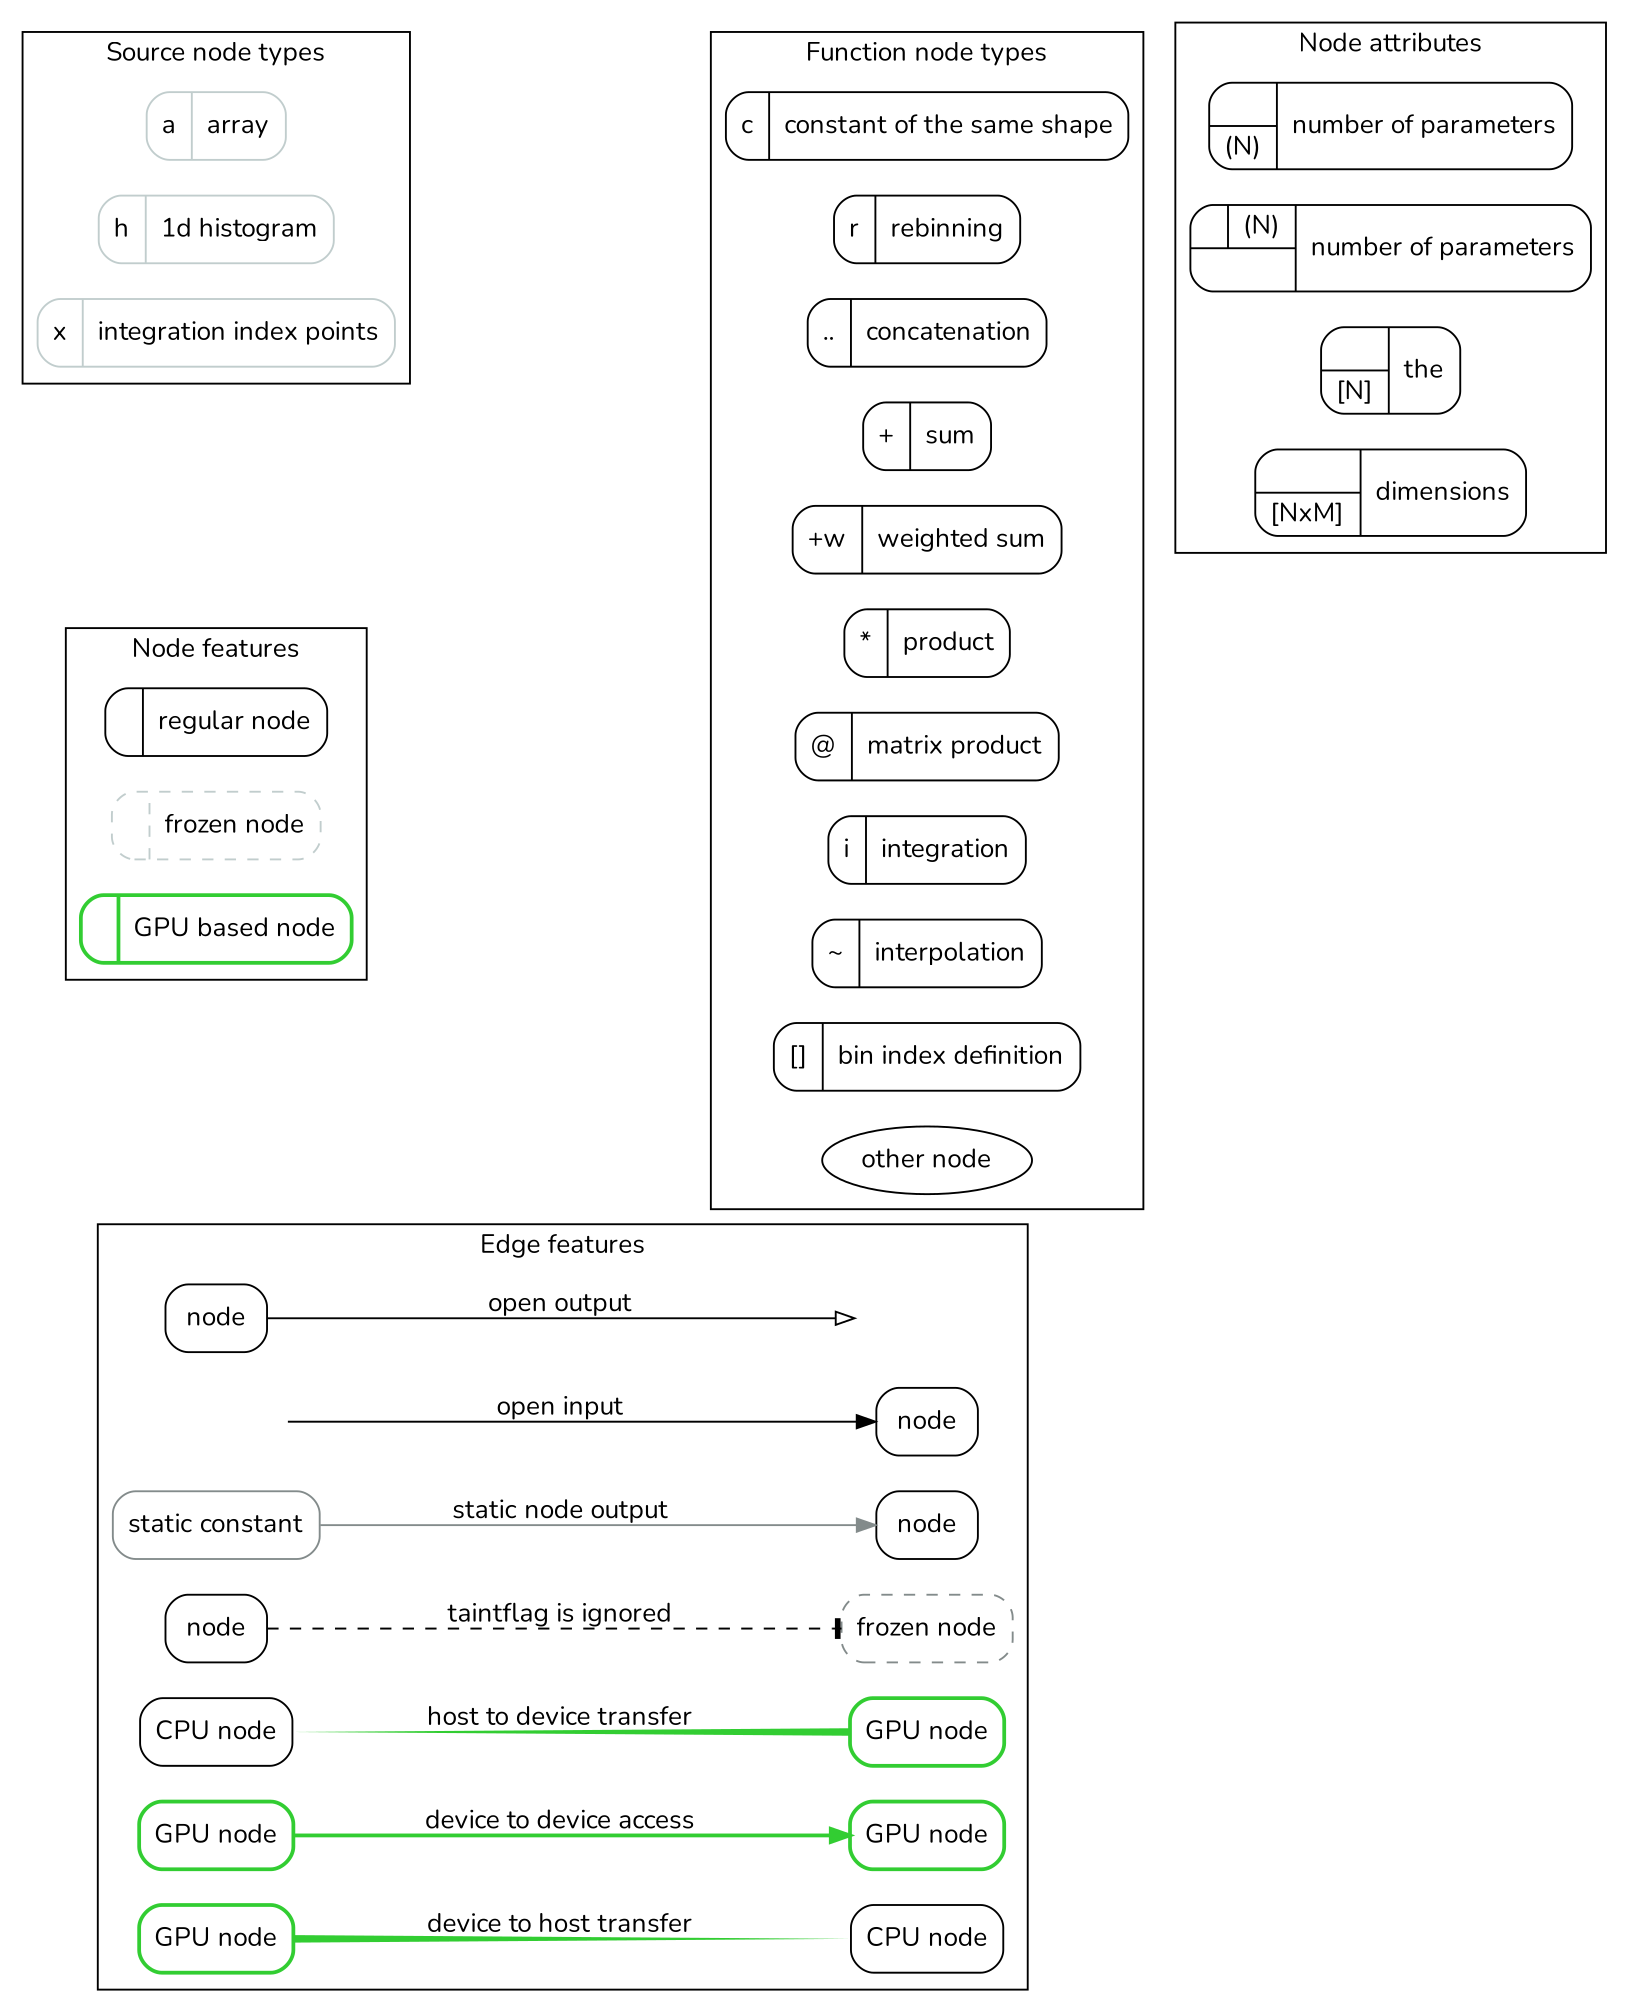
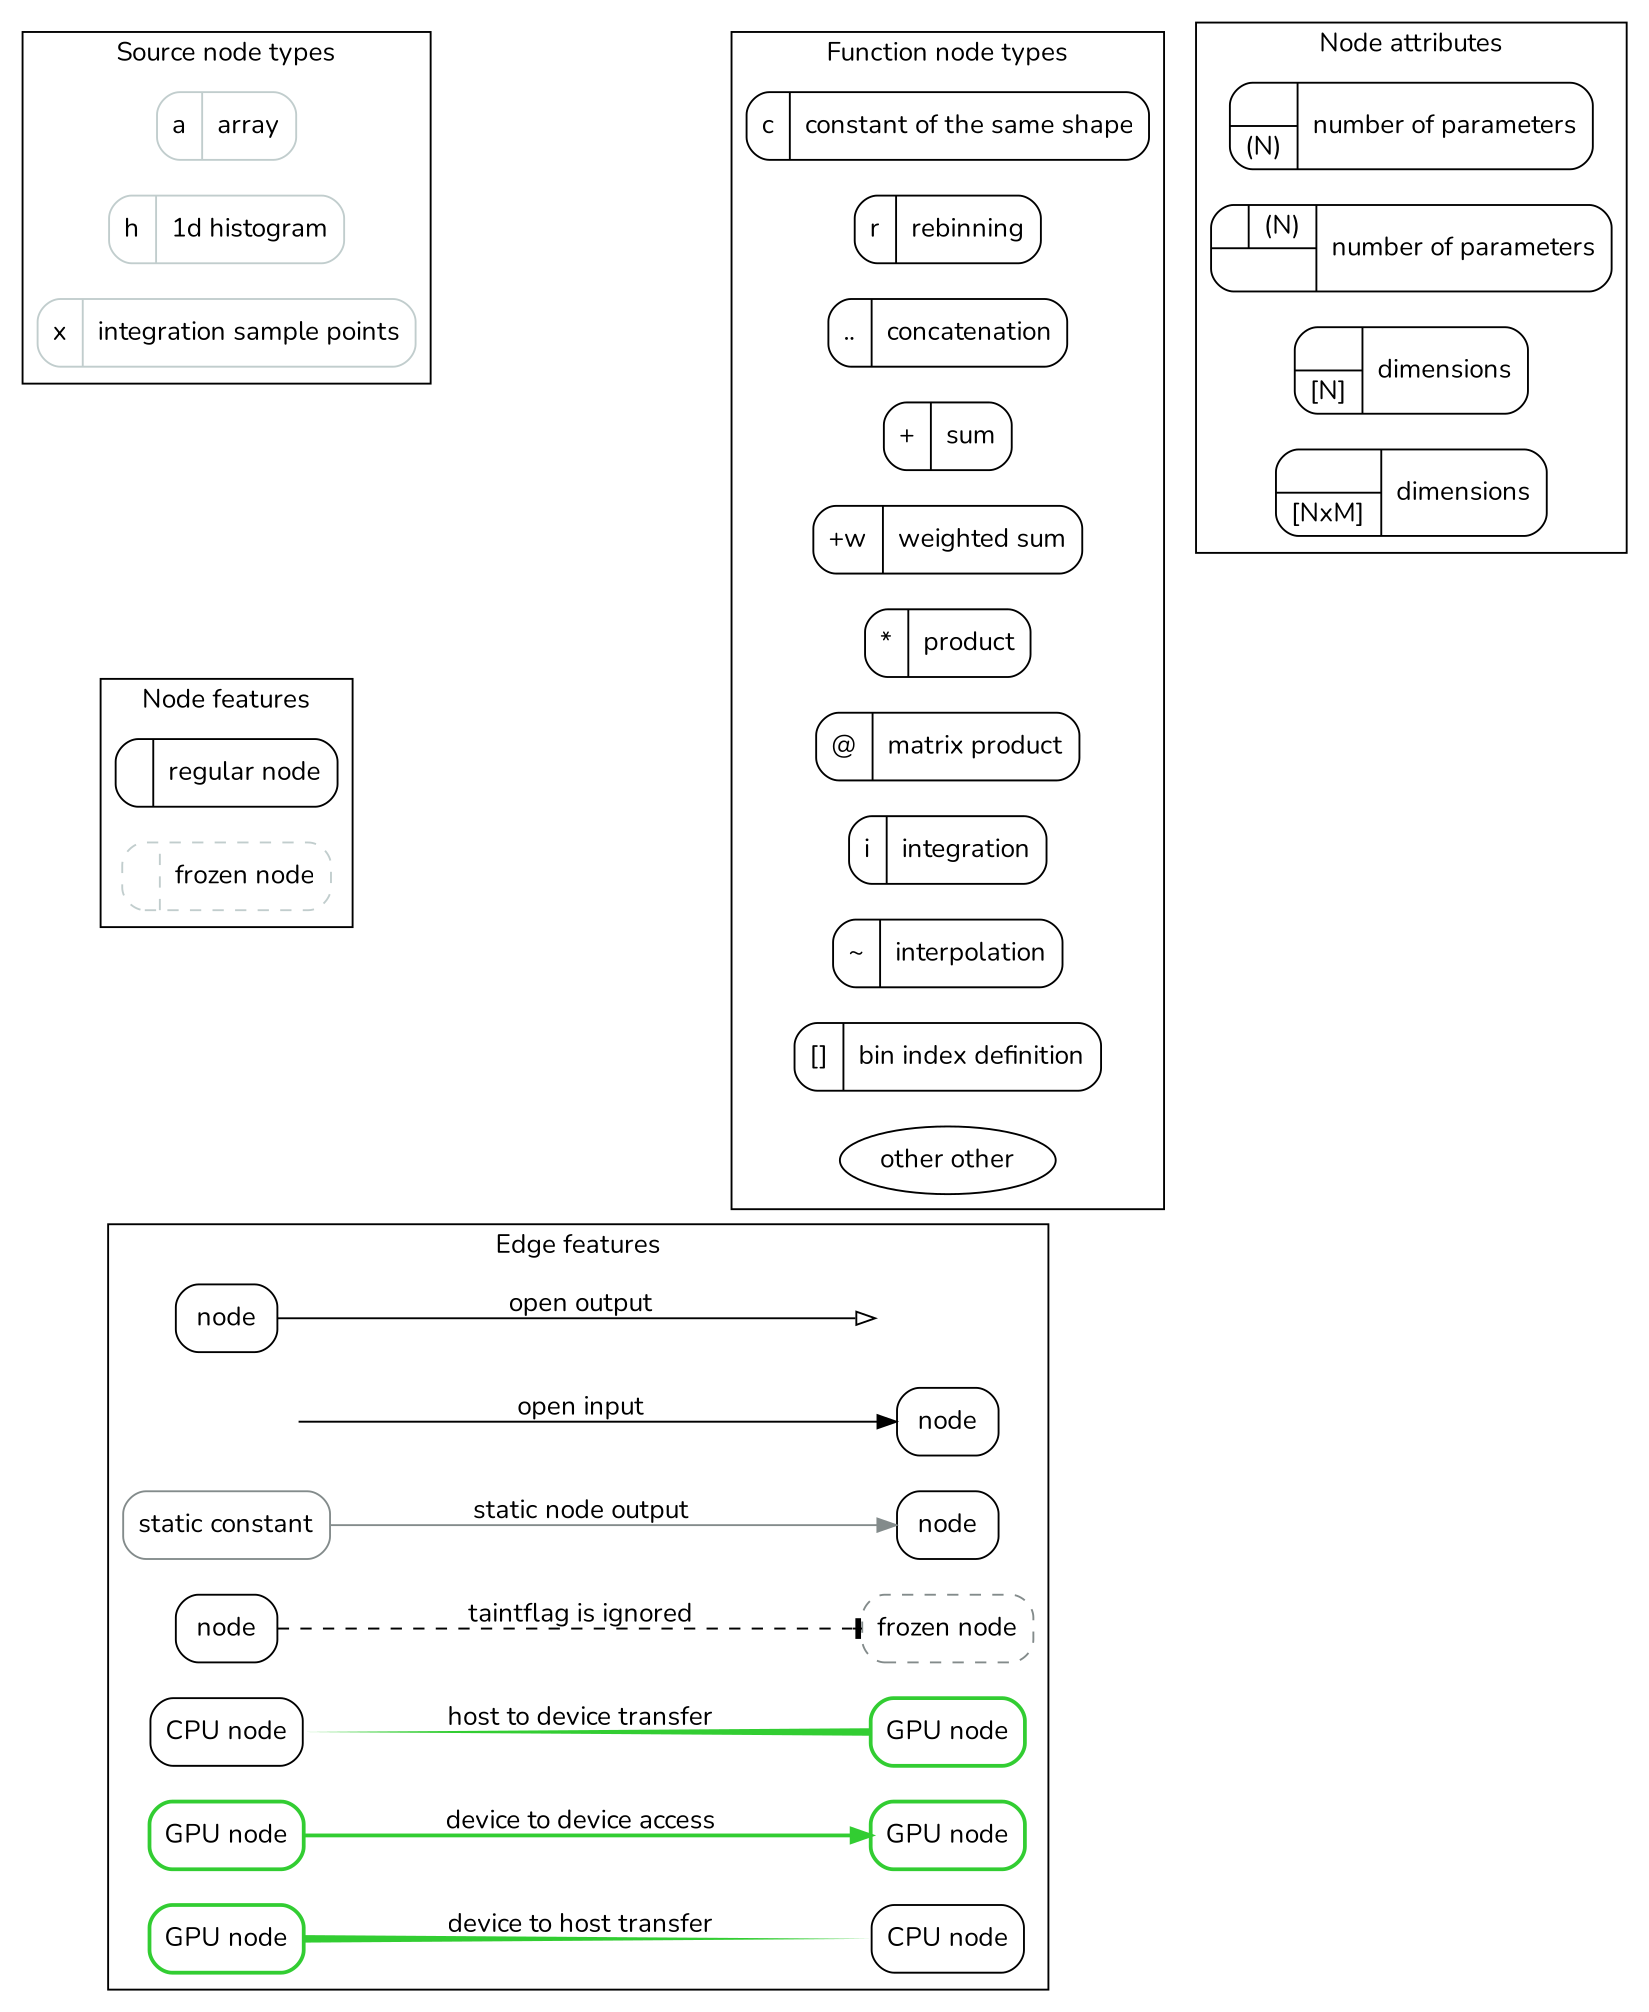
(239, 332) -> (249, 332)
(1425, 370) -> (1445, 370)
(216, 929) -> none
(927, 1160) -> (948, 1160)
